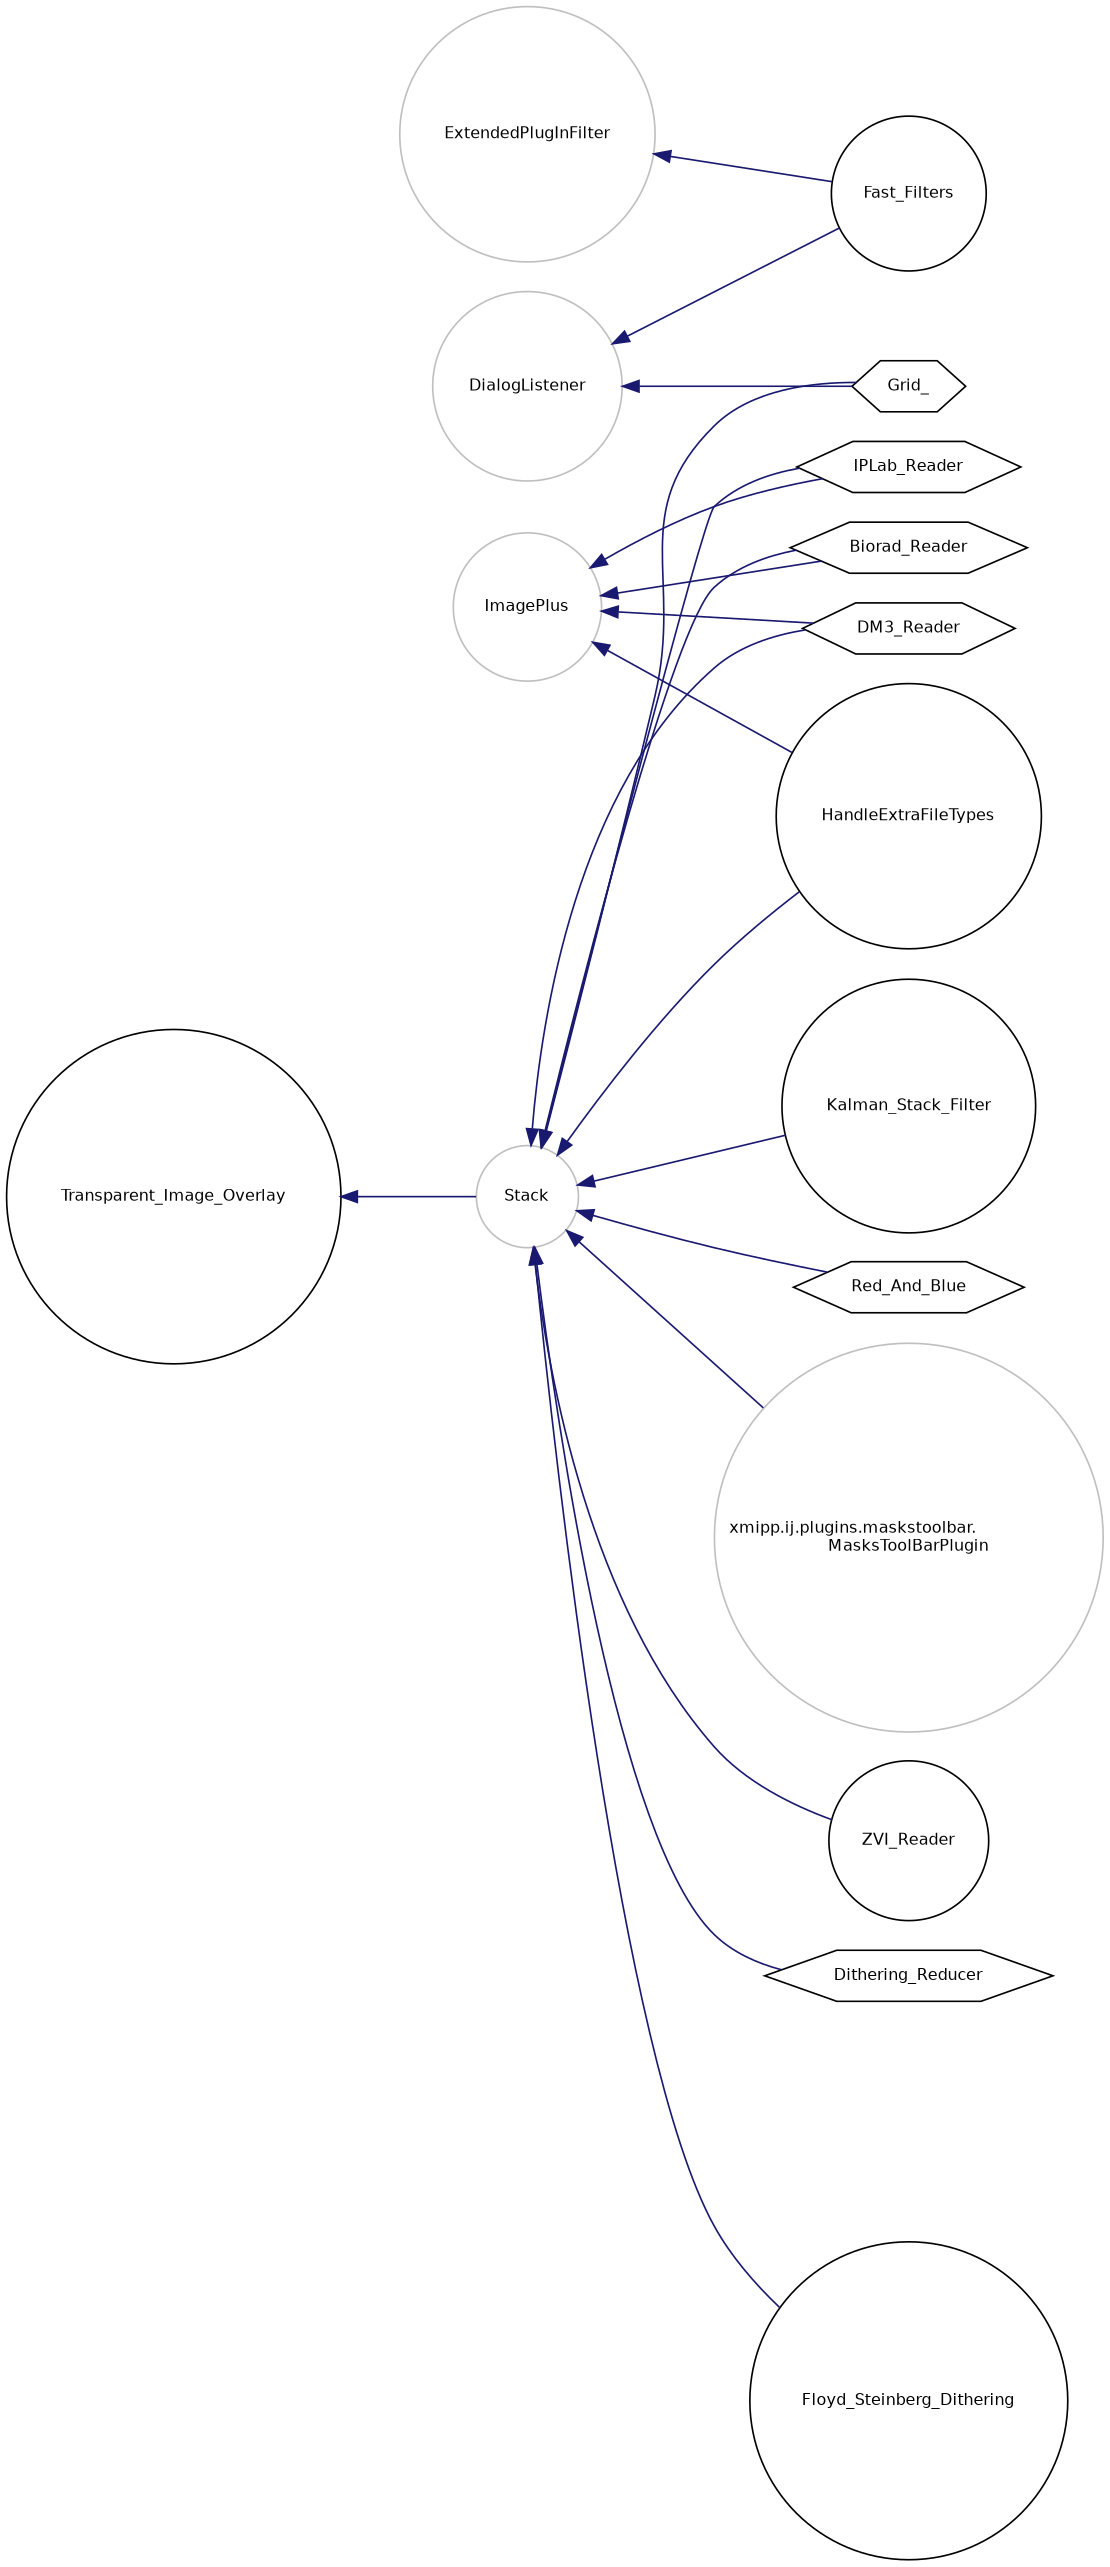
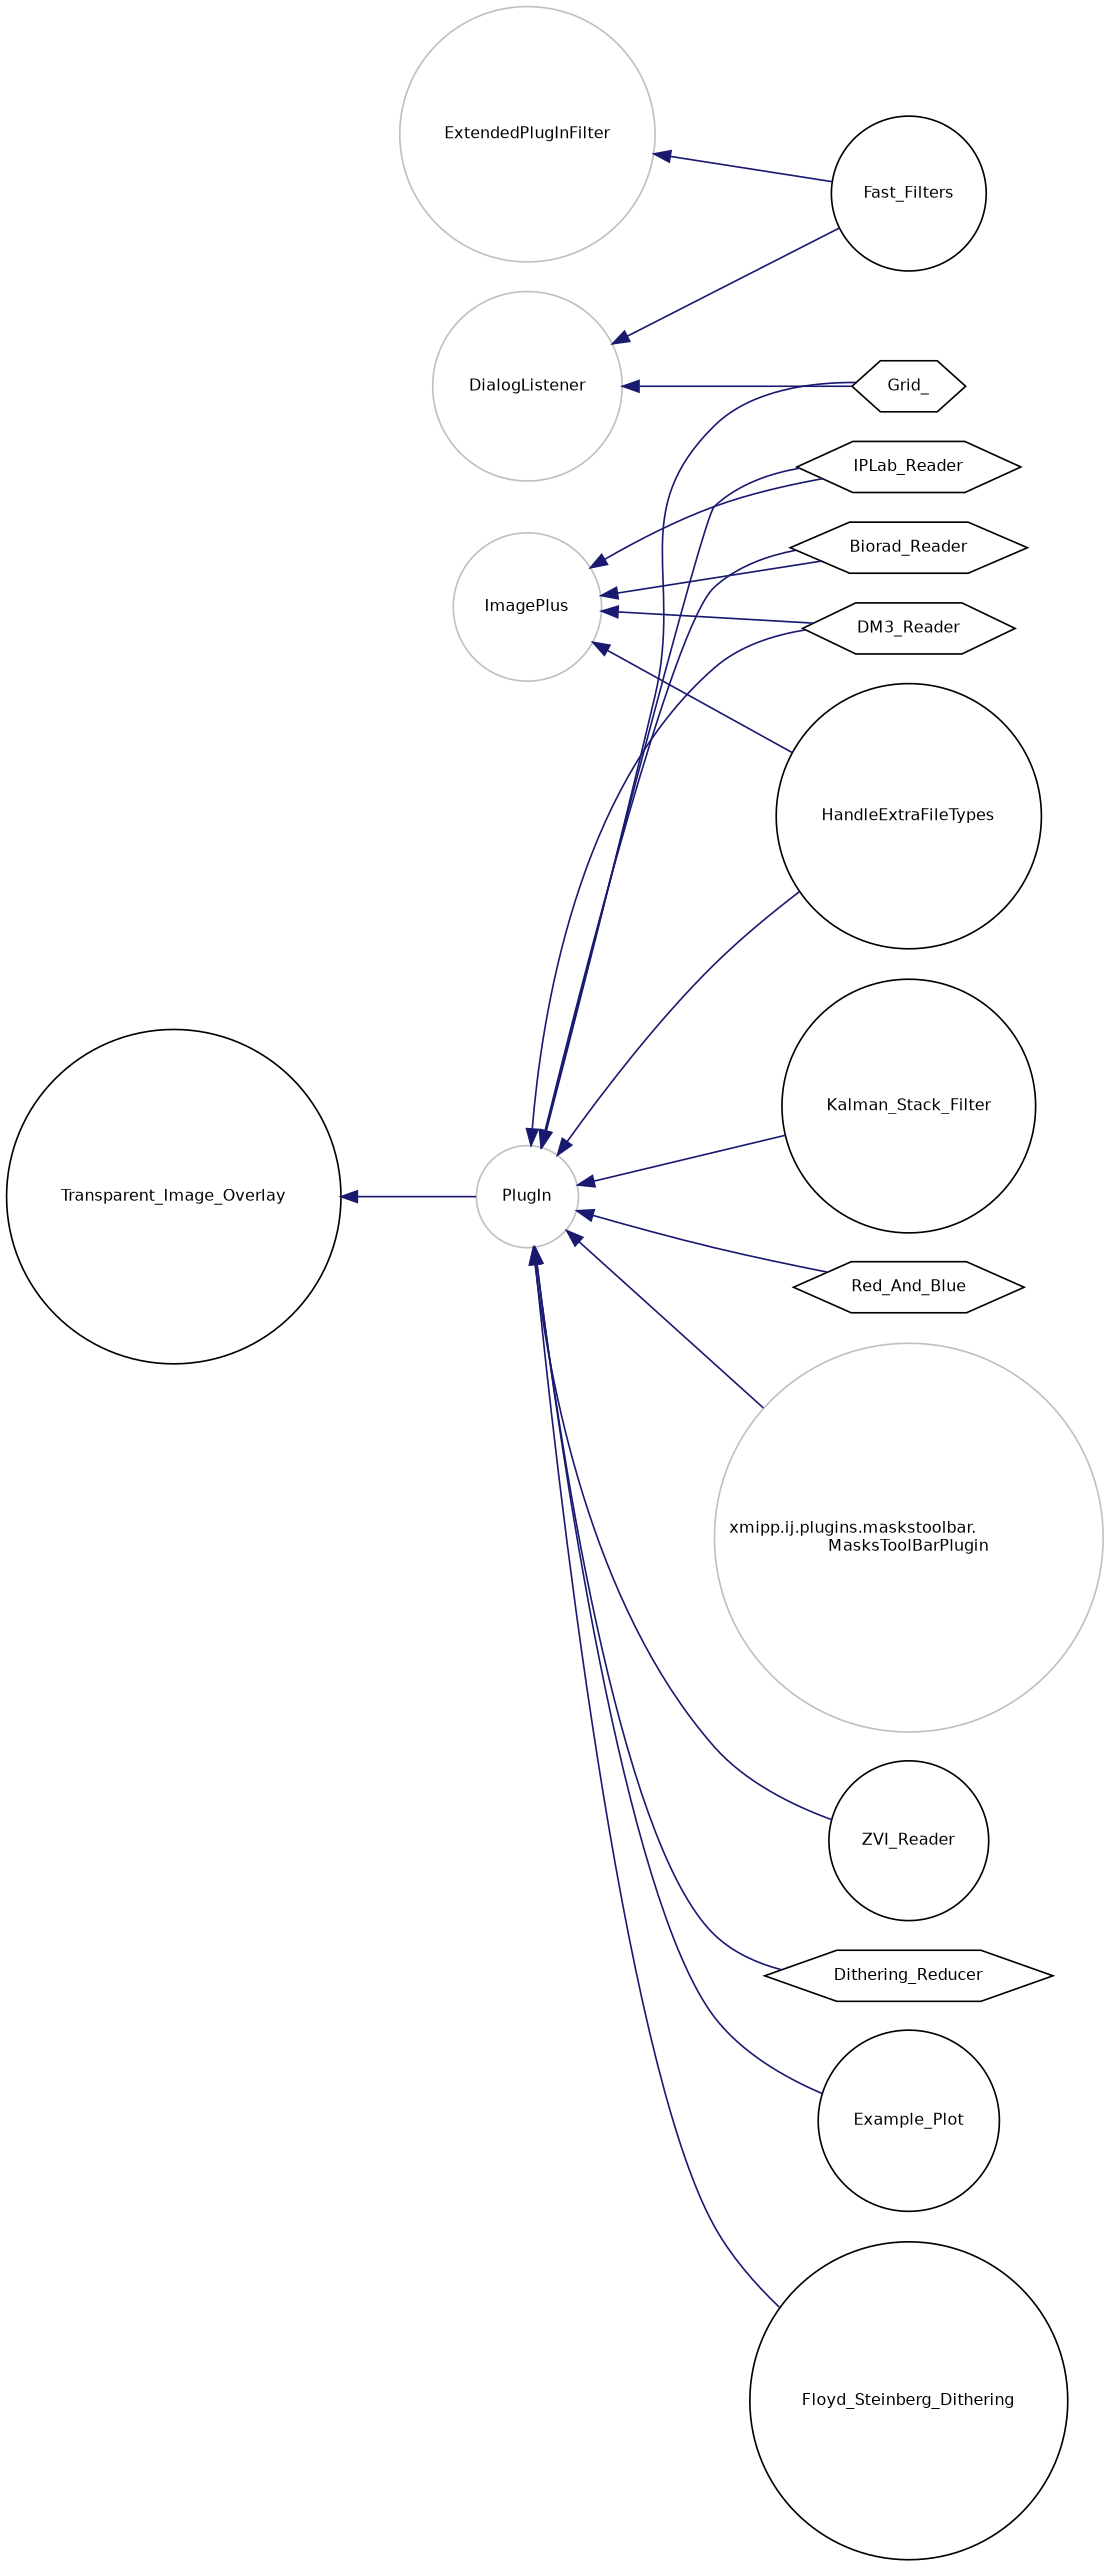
(527, 1197) -> (527, 1197)
none -> (909, 2121)
